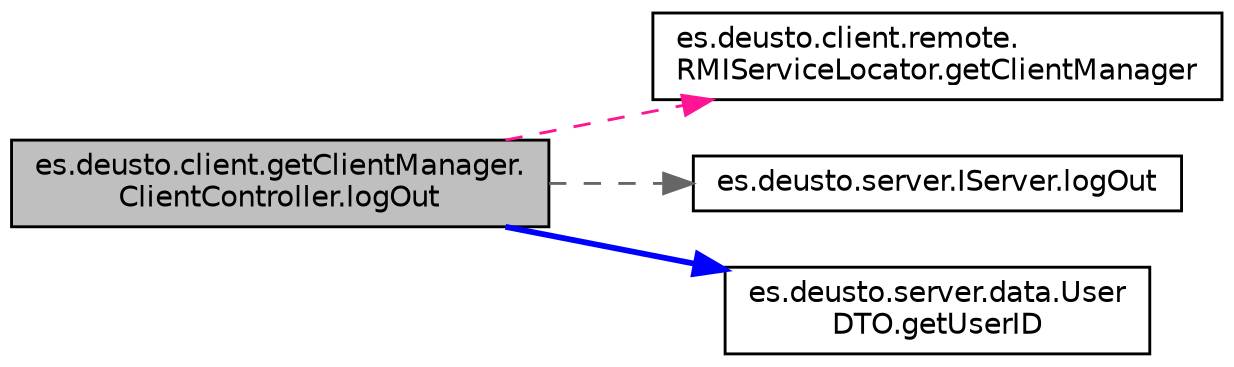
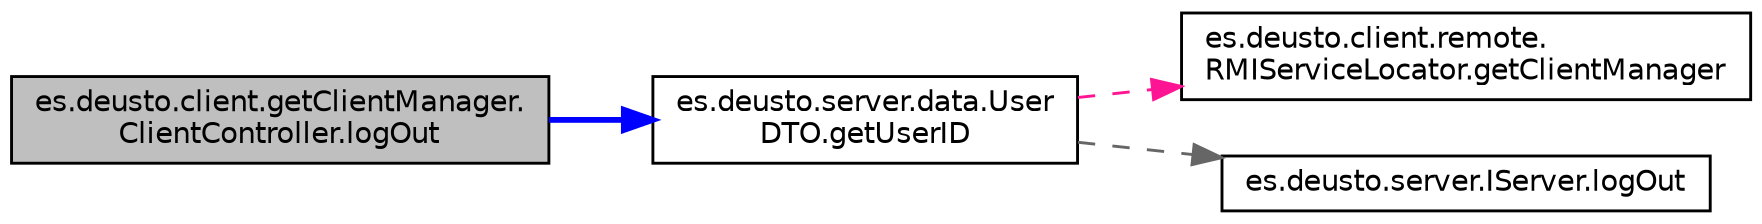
(595, 123) -> (1115, 94)
(606, 183) -> (1135, 148)
